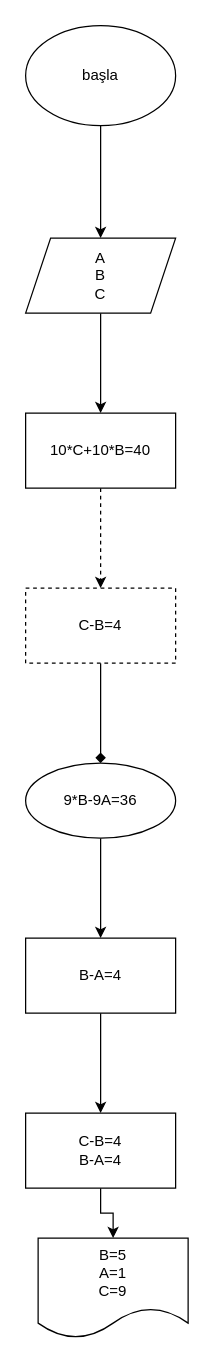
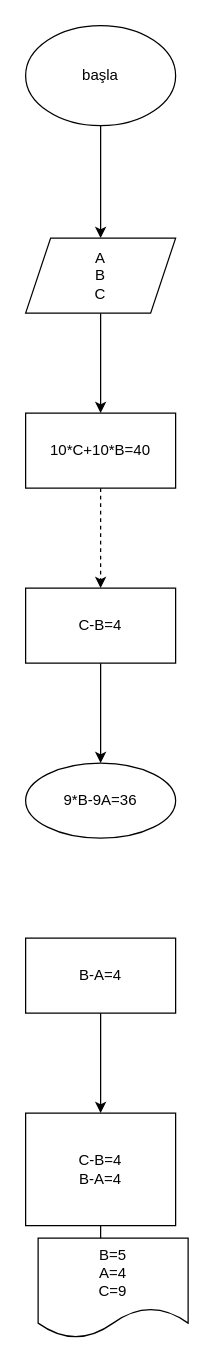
(101, 626) -> (101, 626)
(101, 752) -> (101, 753)
(101, 884) -> none
(101, 1151) -> (101, 1169)
(113, 1273) -> (113, 1273)
